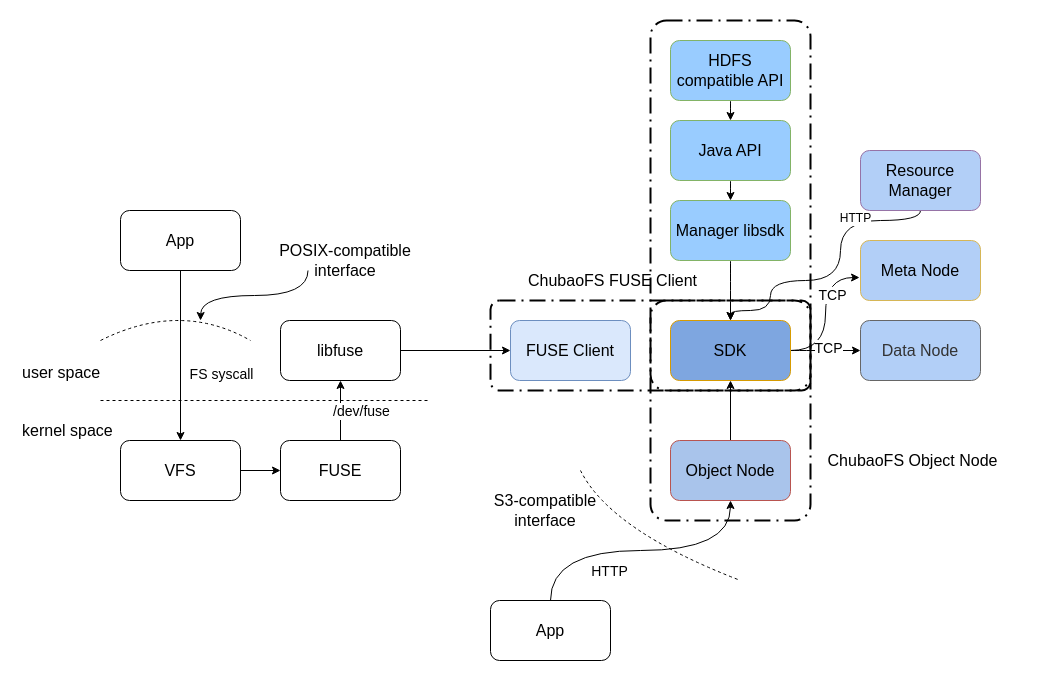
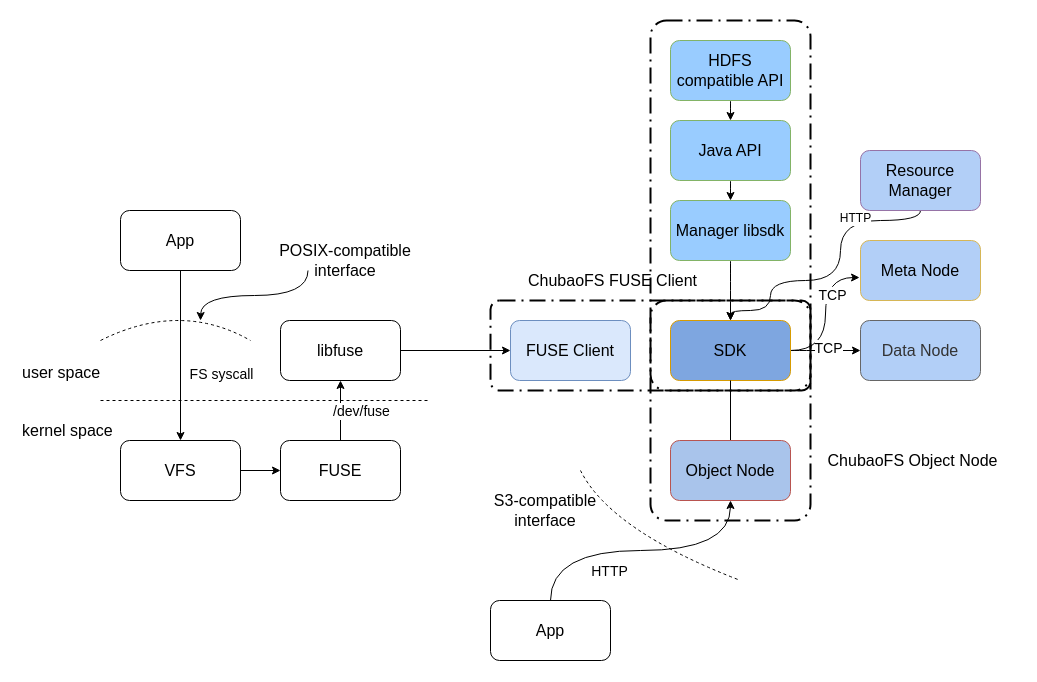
(731, 388) -> (731, 386)
